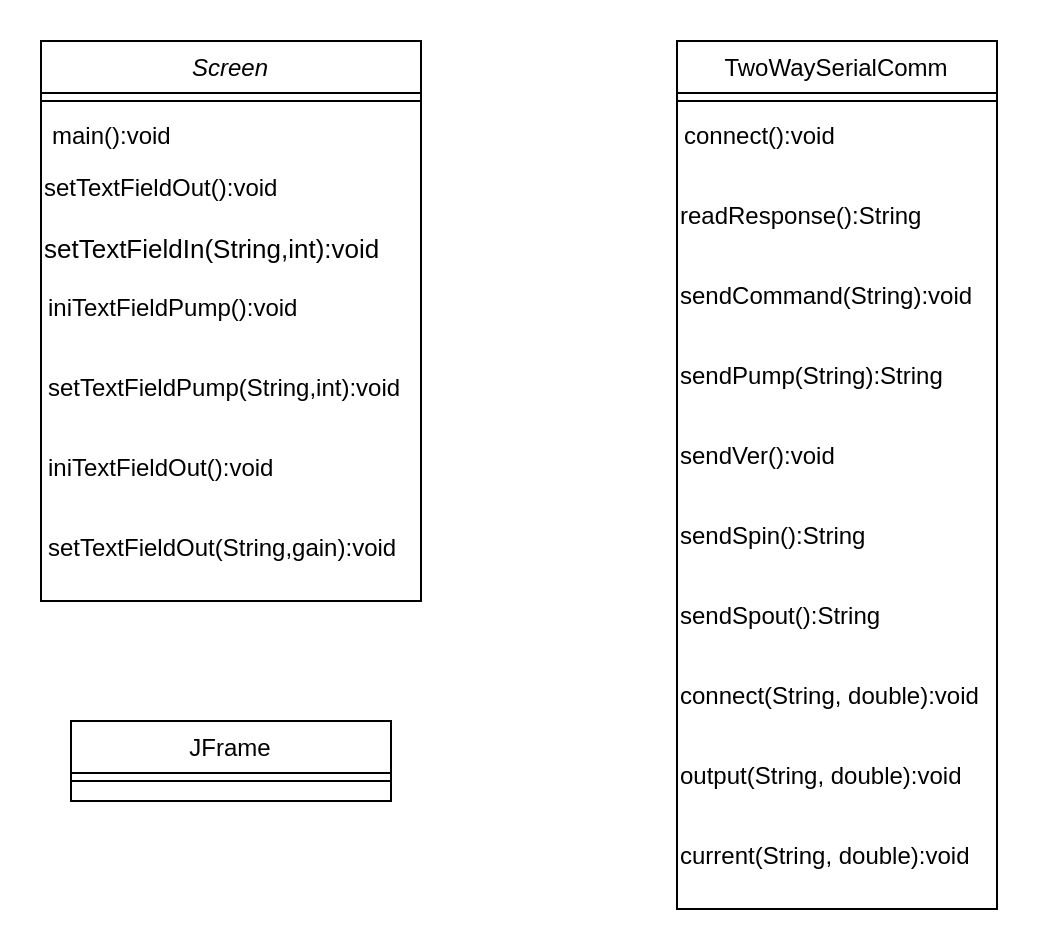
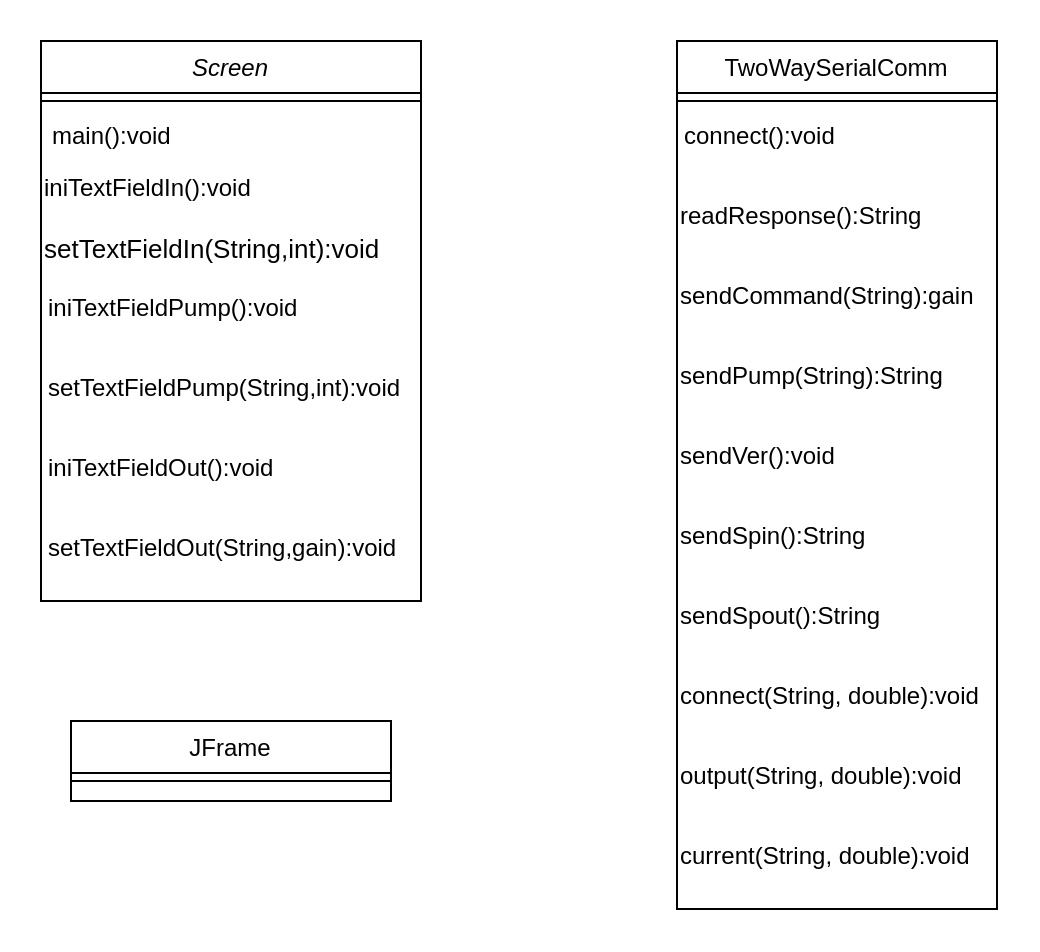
(180, 189) -> (167, 189)
(833, 297) -> (833, 297)
